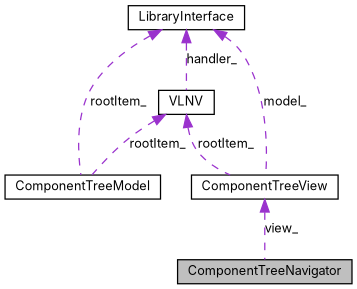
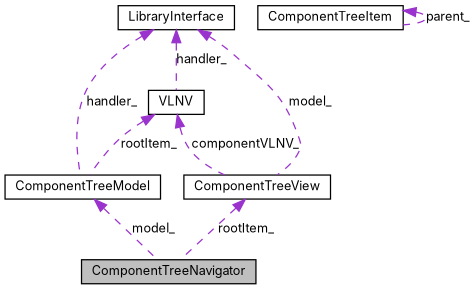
none -> (331, 18)
(119, 102) -> (112, 102)
(226, 145) -> (245, 145)
(282, 229) -> (246, 229)
none -> (131, 234)
